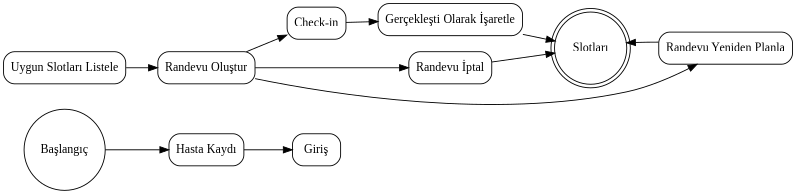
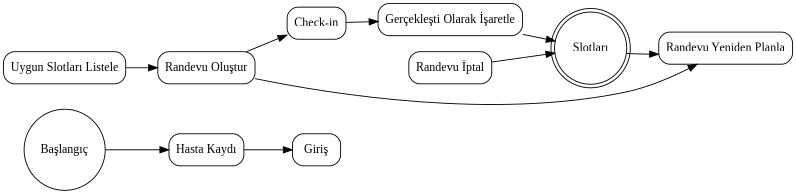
(647, 42) -> (638, 54)
(327, 68) -> none
